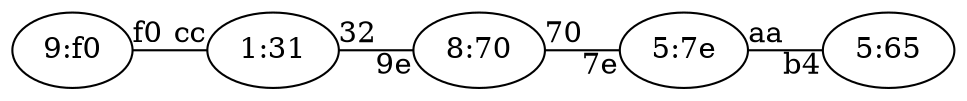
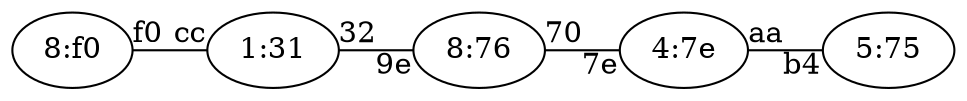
(72, 50) -> (72, 50)
(479, 50) -> (479, 50)
(684, 50) -> (684, 50)
(889, 50) -> (889, 50)
